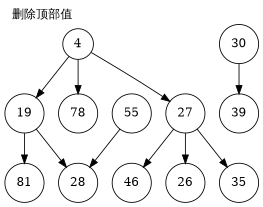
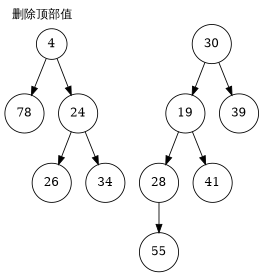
(55, 74) -> (200, 75)
(185, 113) -> (78, 113)
(108, 145) -> (159, 213)
(24, 183) -> (213, 183)
(132, 183) -> none
(239, 183) -> (105, 183)
